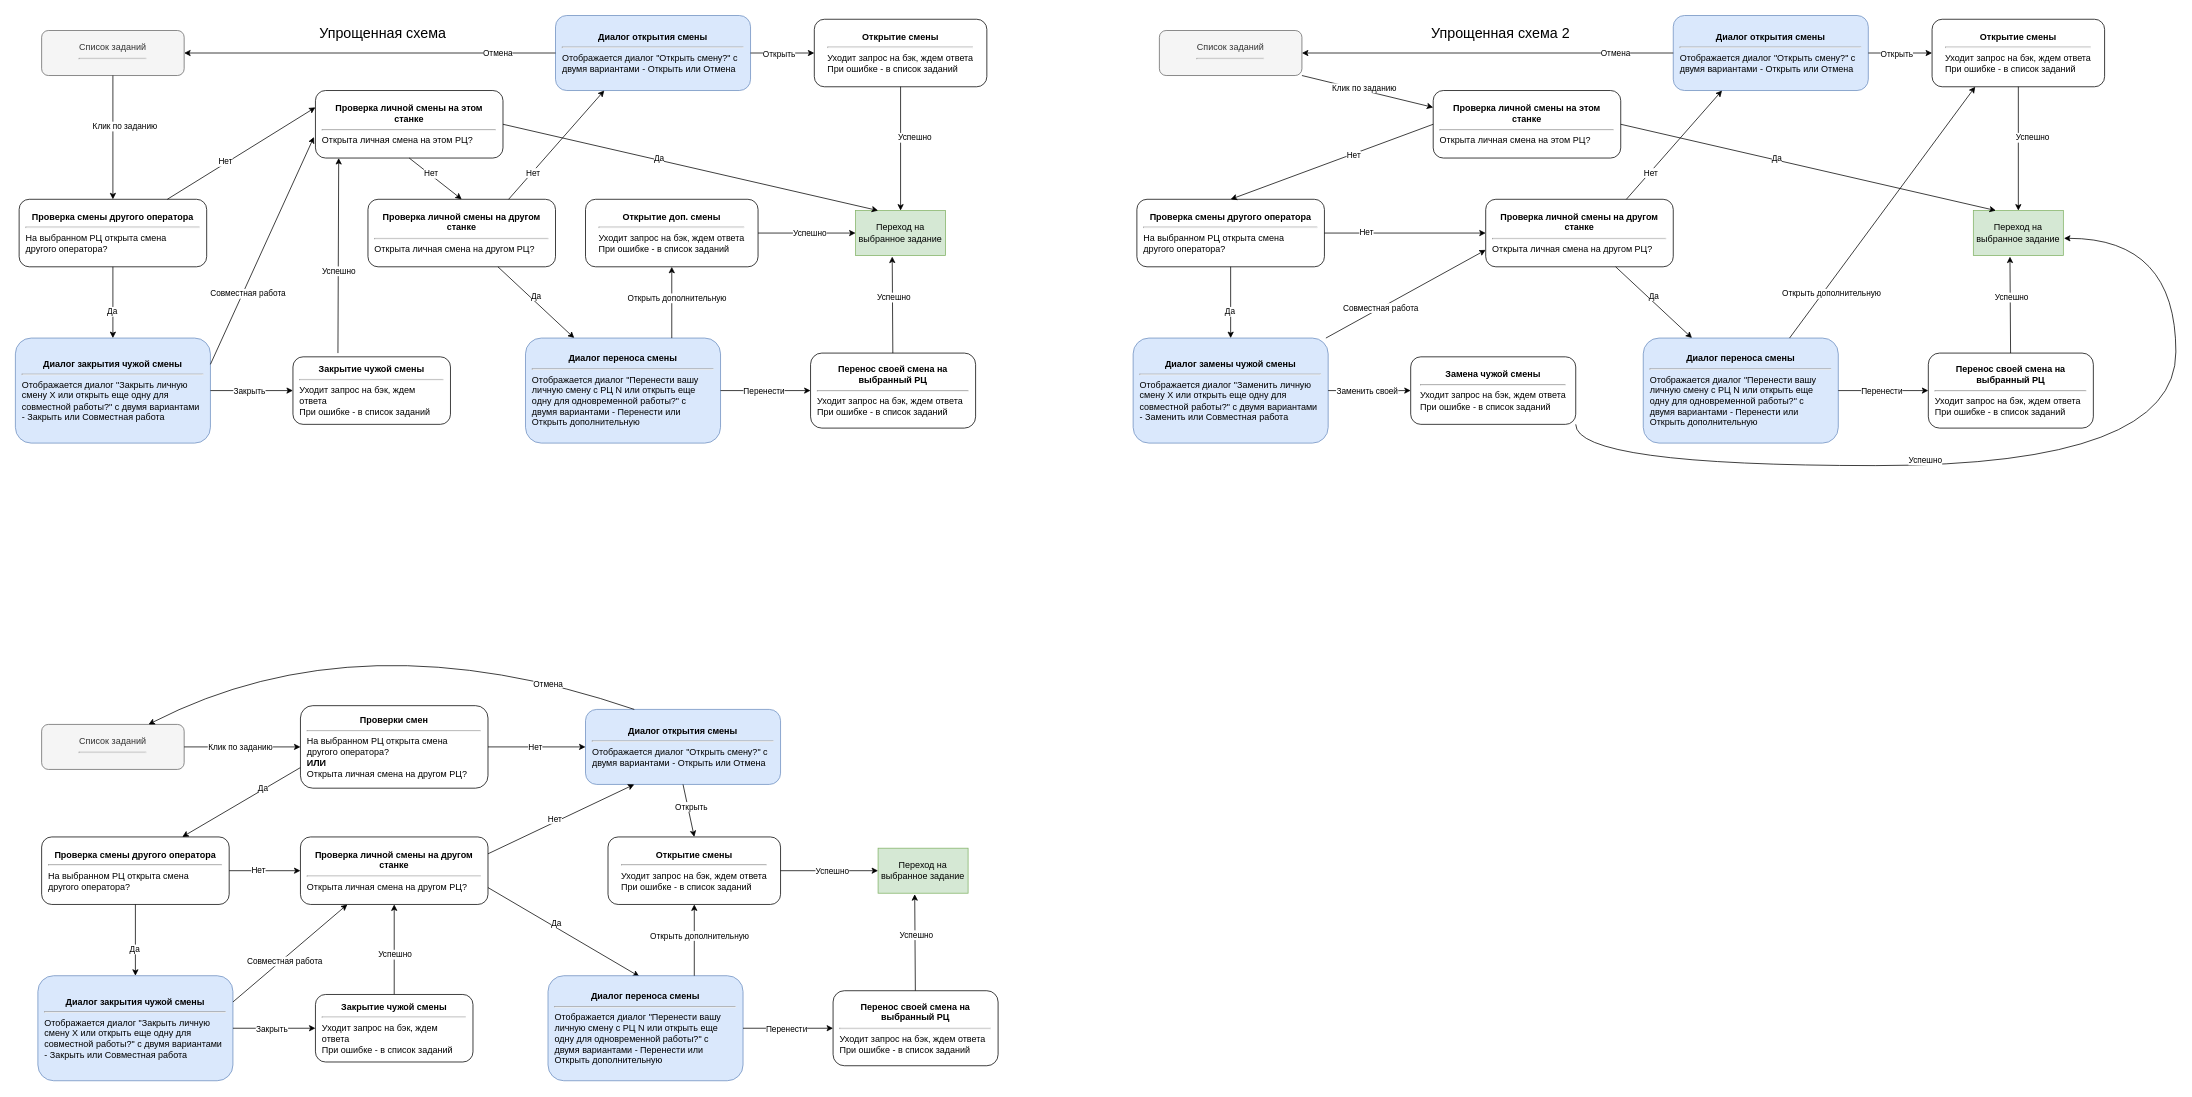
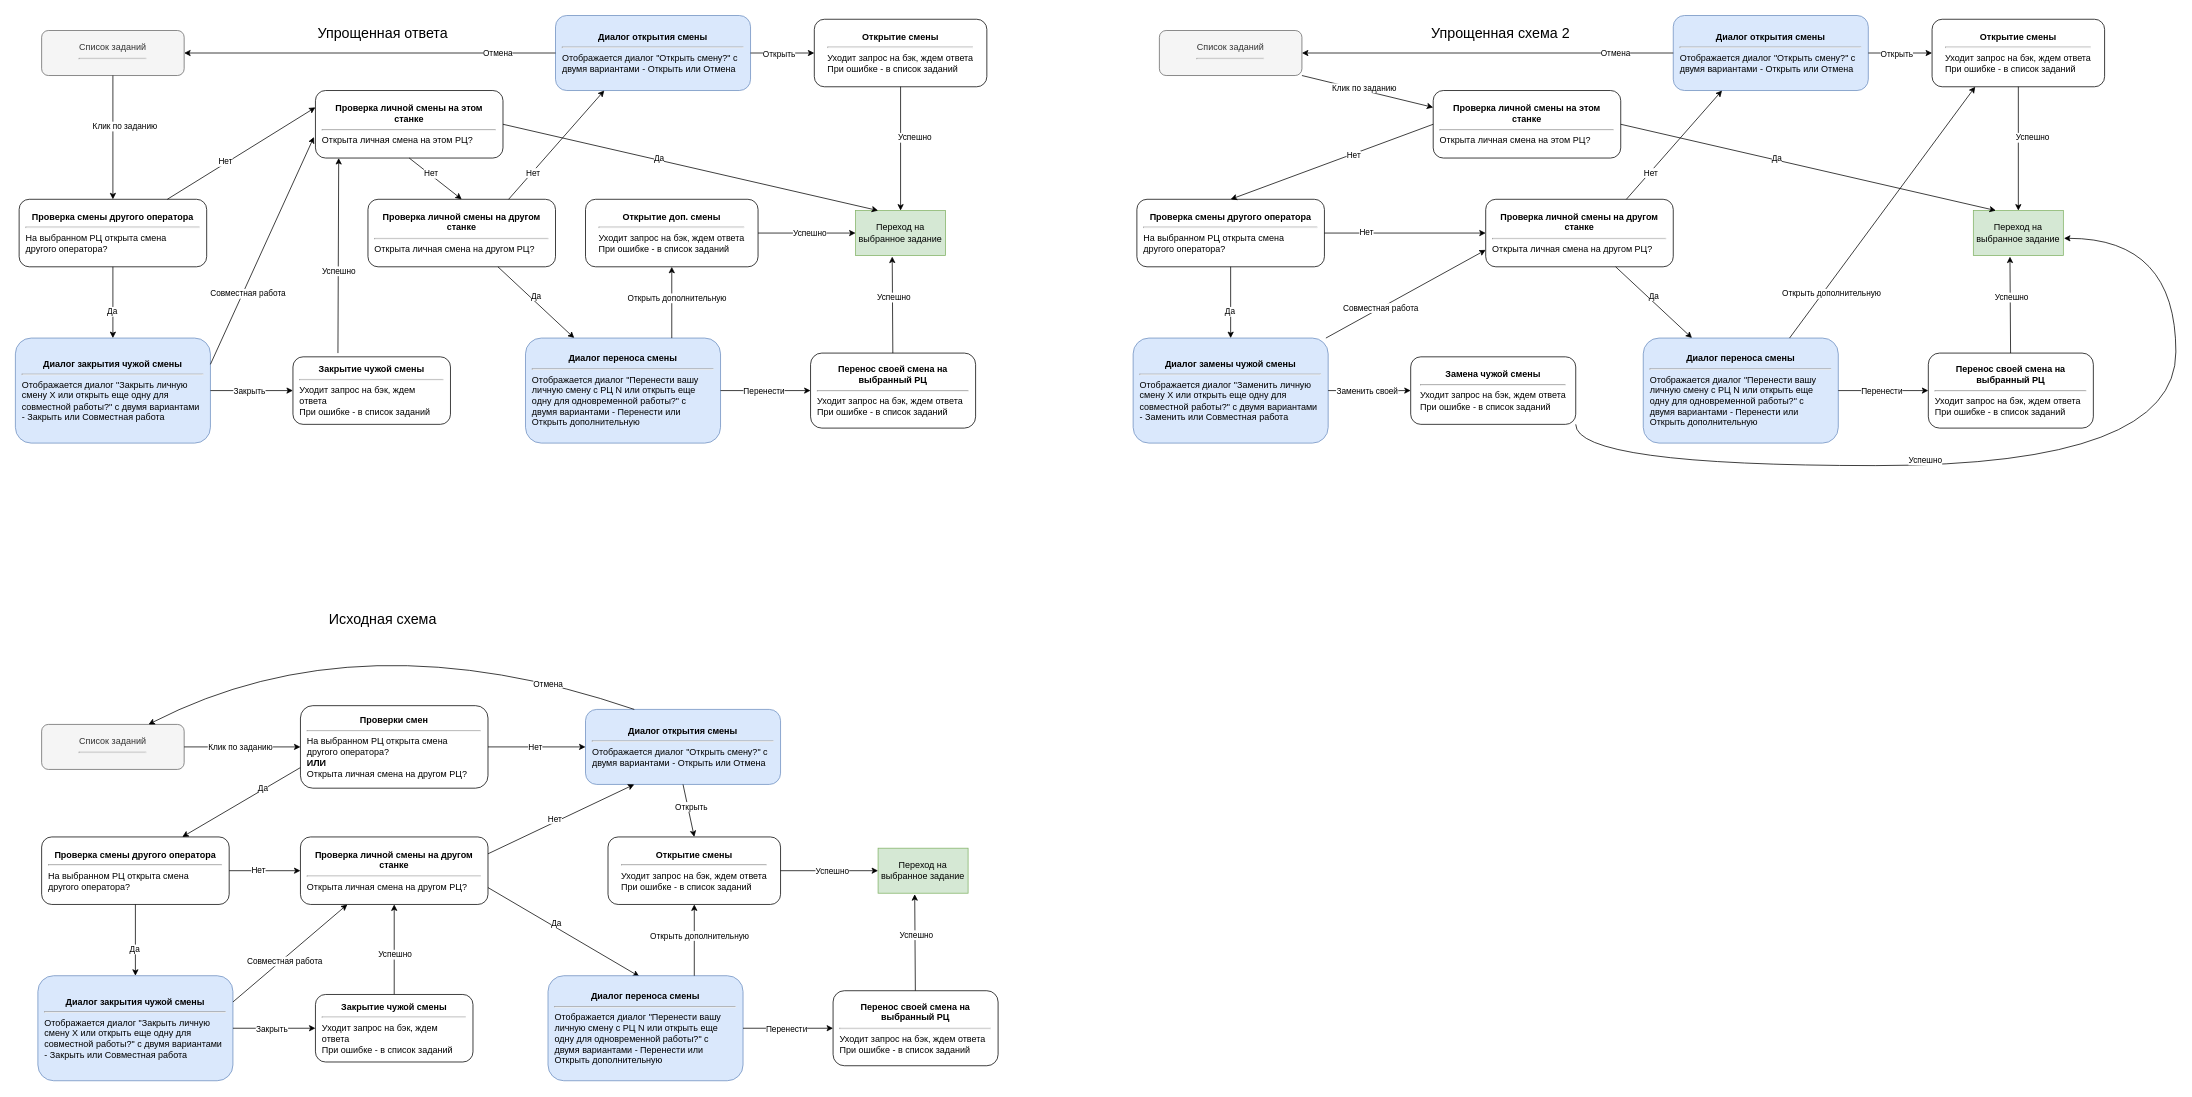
(383, 34) -> (383, 34)
none -> (383, 619)
